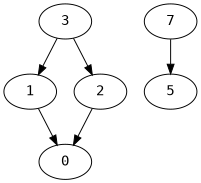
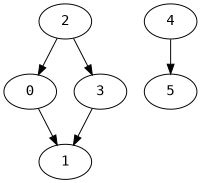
(171, 21) -> (171, 21)
(81, 52) -> (81, 52)
(46, 122) -> (46, 122)
